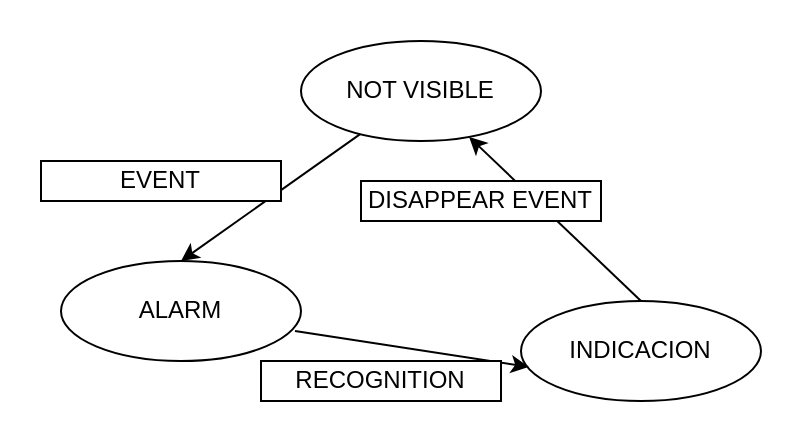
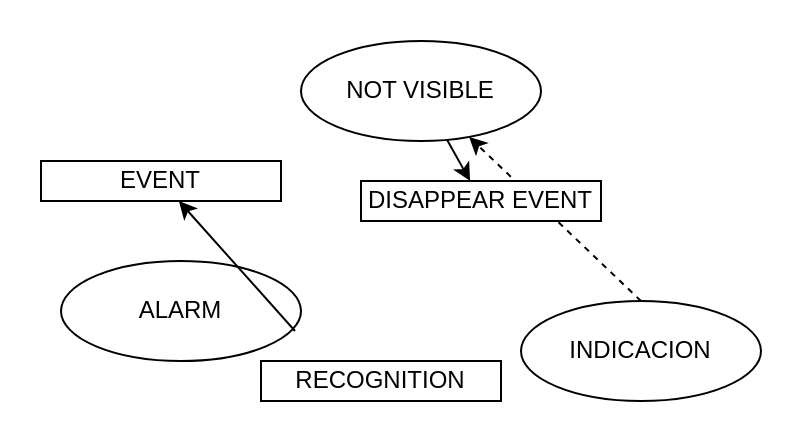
(320, 163) -> (455, 155)
(597, 259) -> (597, 259)
(391, 346) -> (242, 271)
